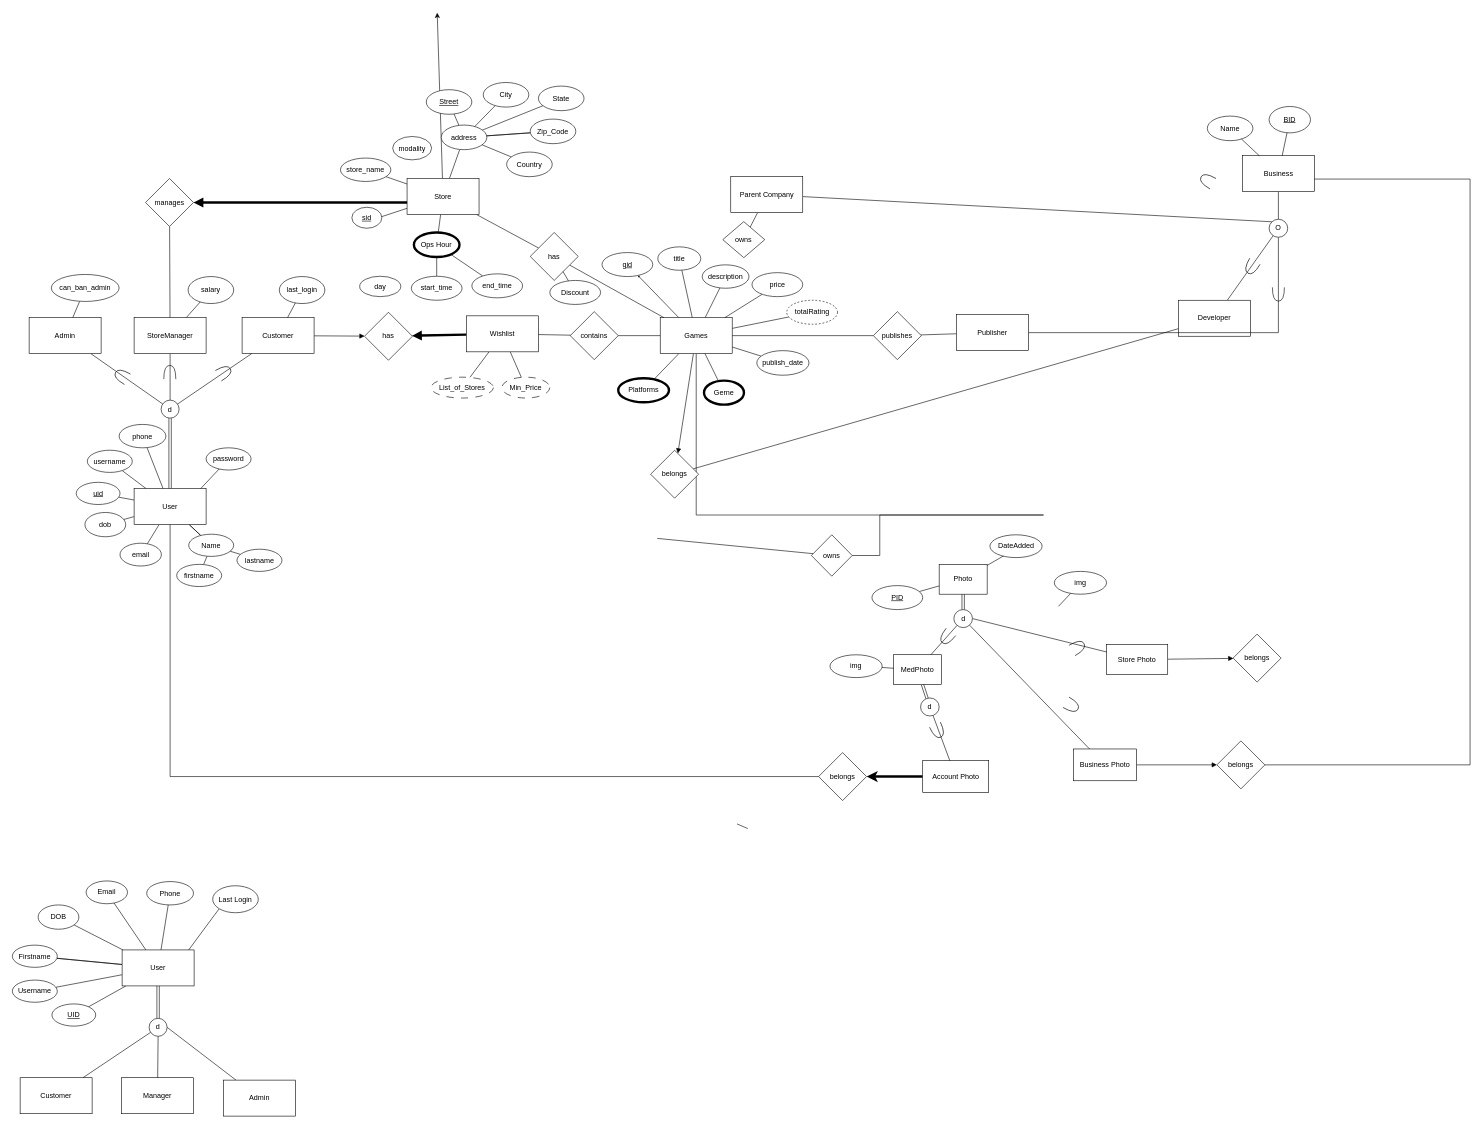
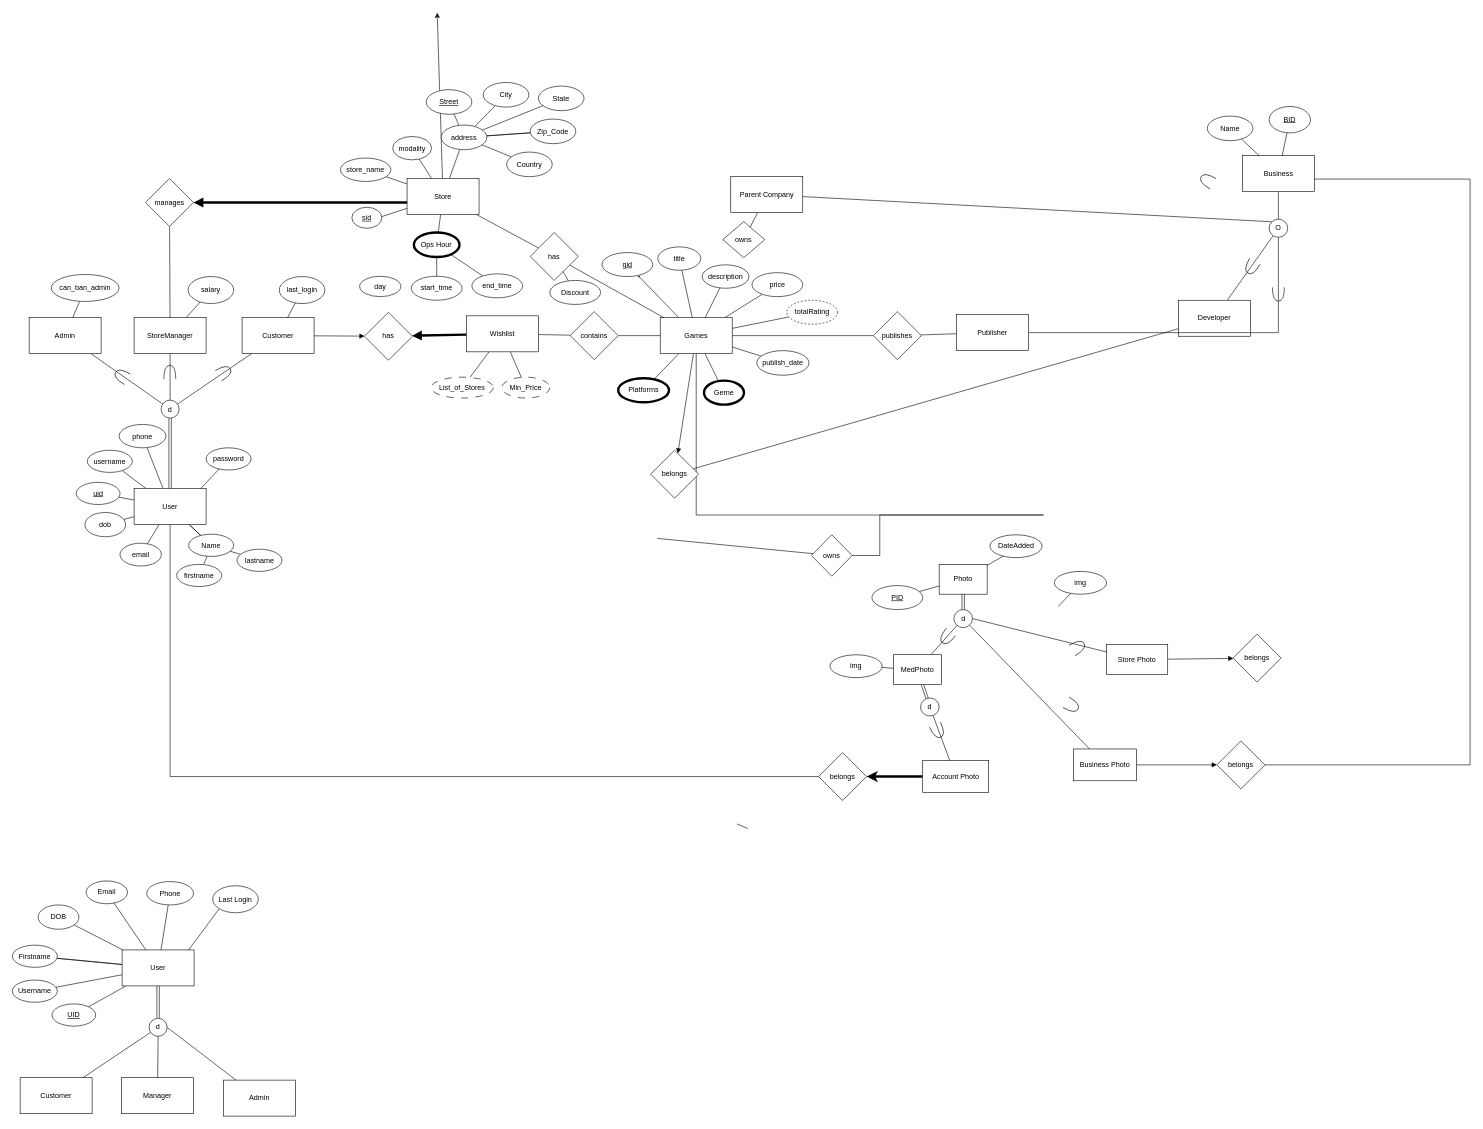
none -> (425, 168)
